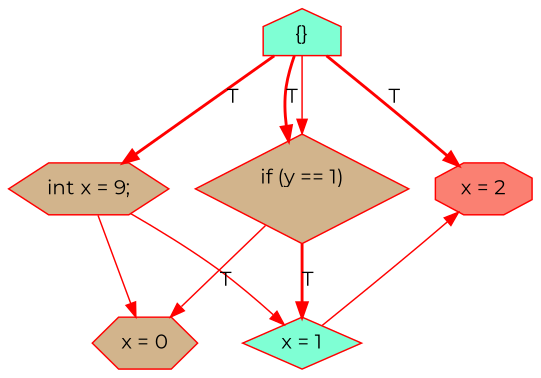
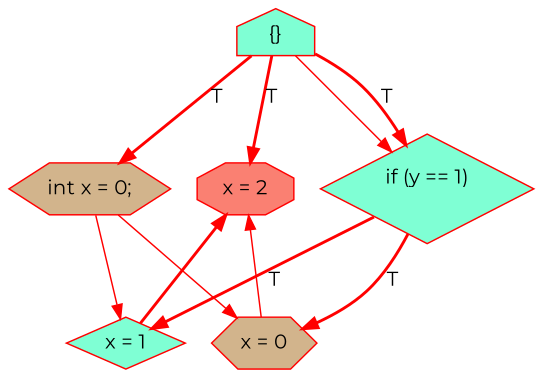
(89, 189) -> (90, 189)
(302, 189) -> (427, 189)
(226, 264) -> (371, 287)
none -> (255, 267)
(385, 274) -> (177, 277)
